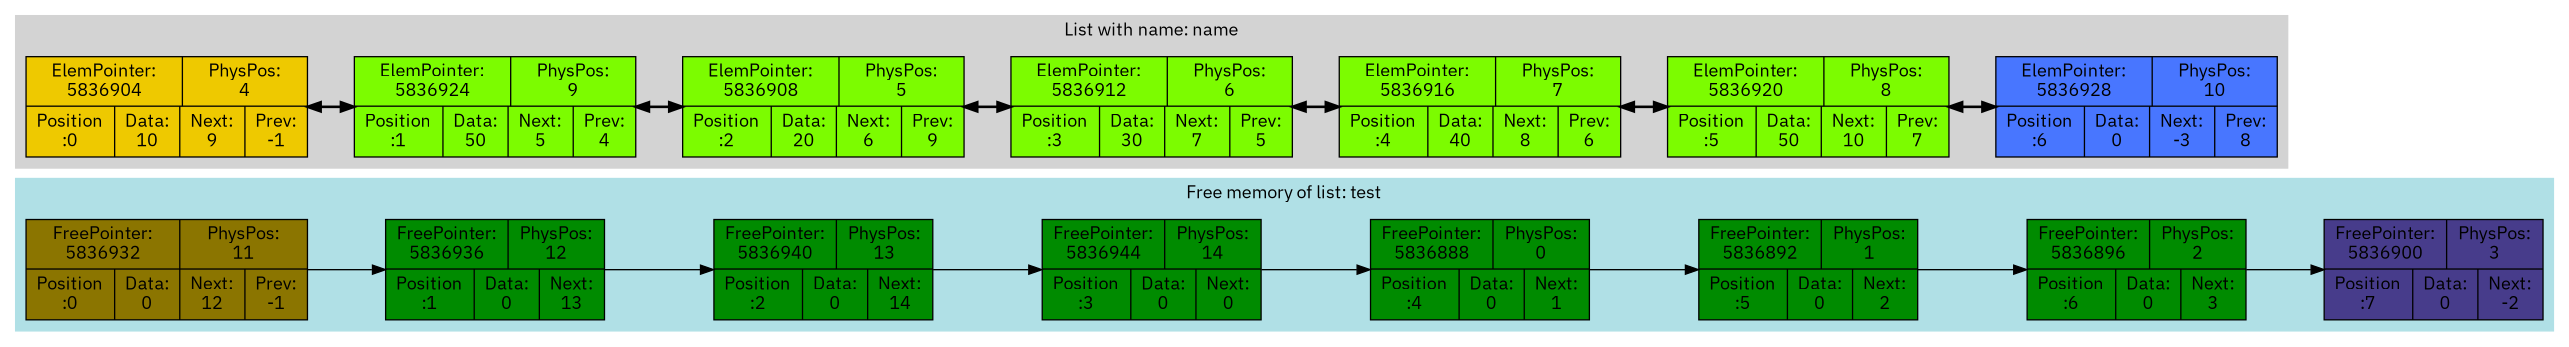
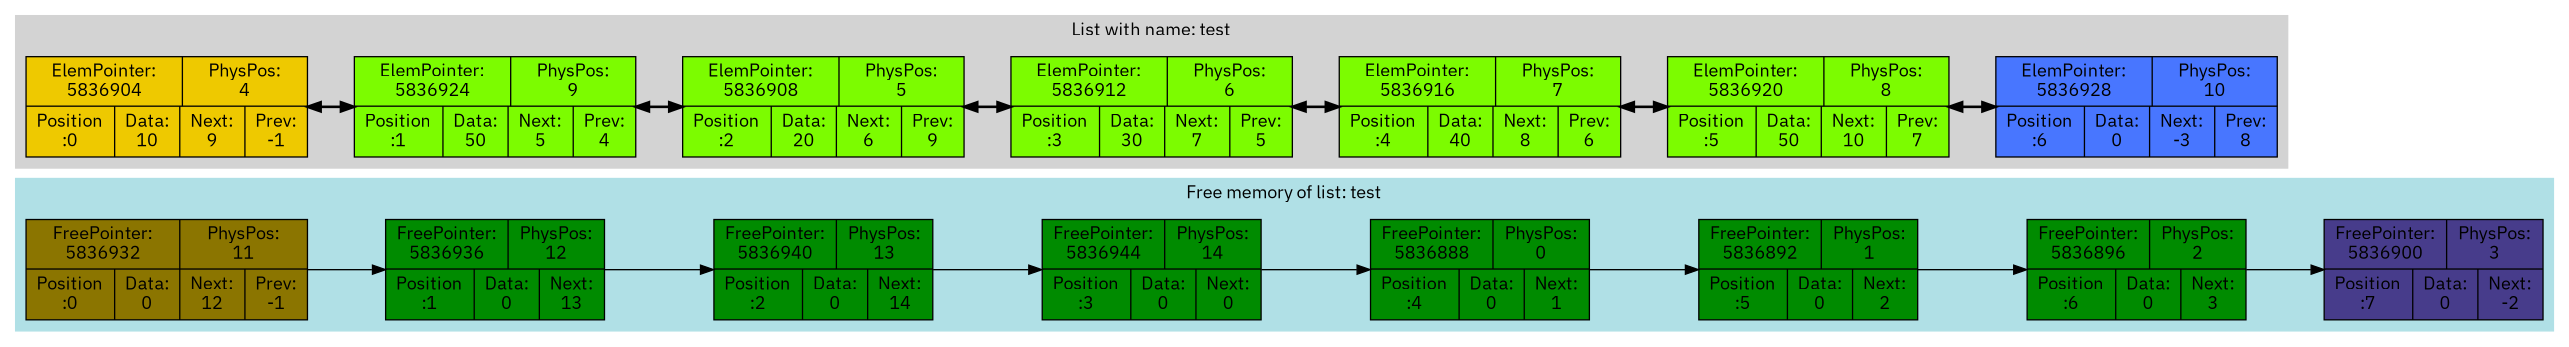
(1152, 31) -> (1152, 31)
